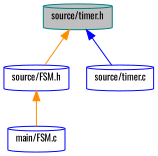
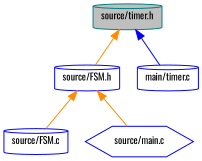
(120, 78) -> (168, 78)
(36, 139) -> (36, 142)
none -> (139, 142)
